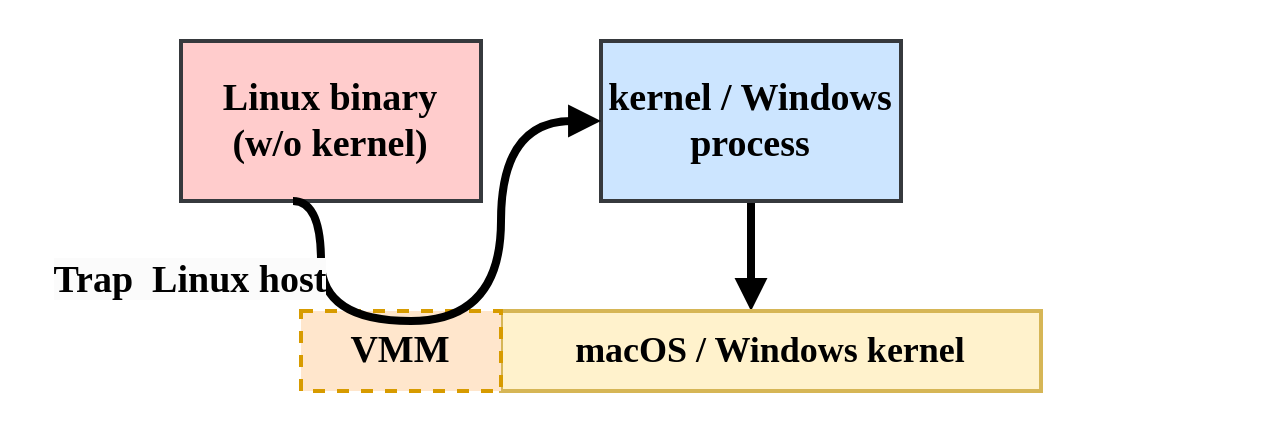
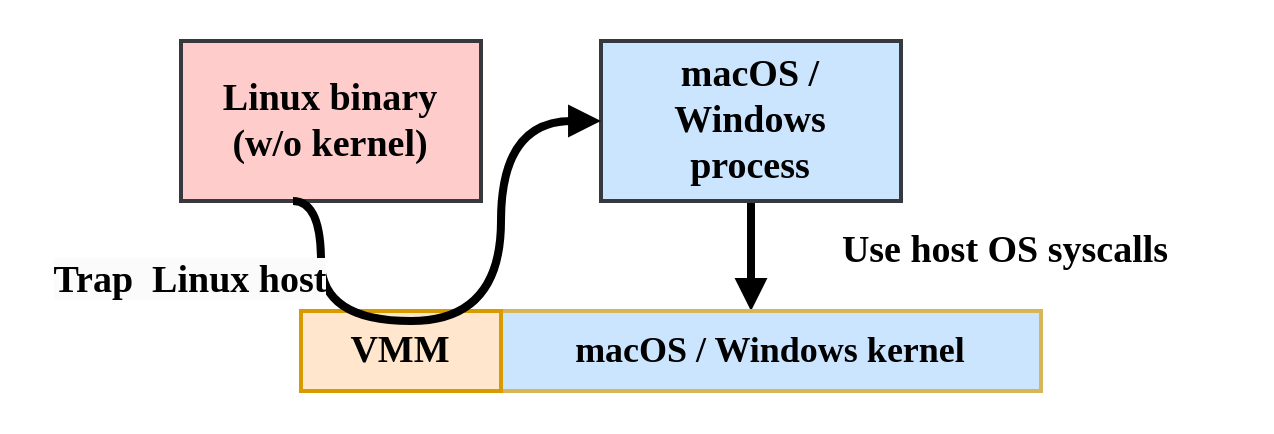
(751, 121) -> (751, 121)
none -> (1006, 251)
(401, 351) -> (401, 351)
(771, 351) -> (771, 351)
